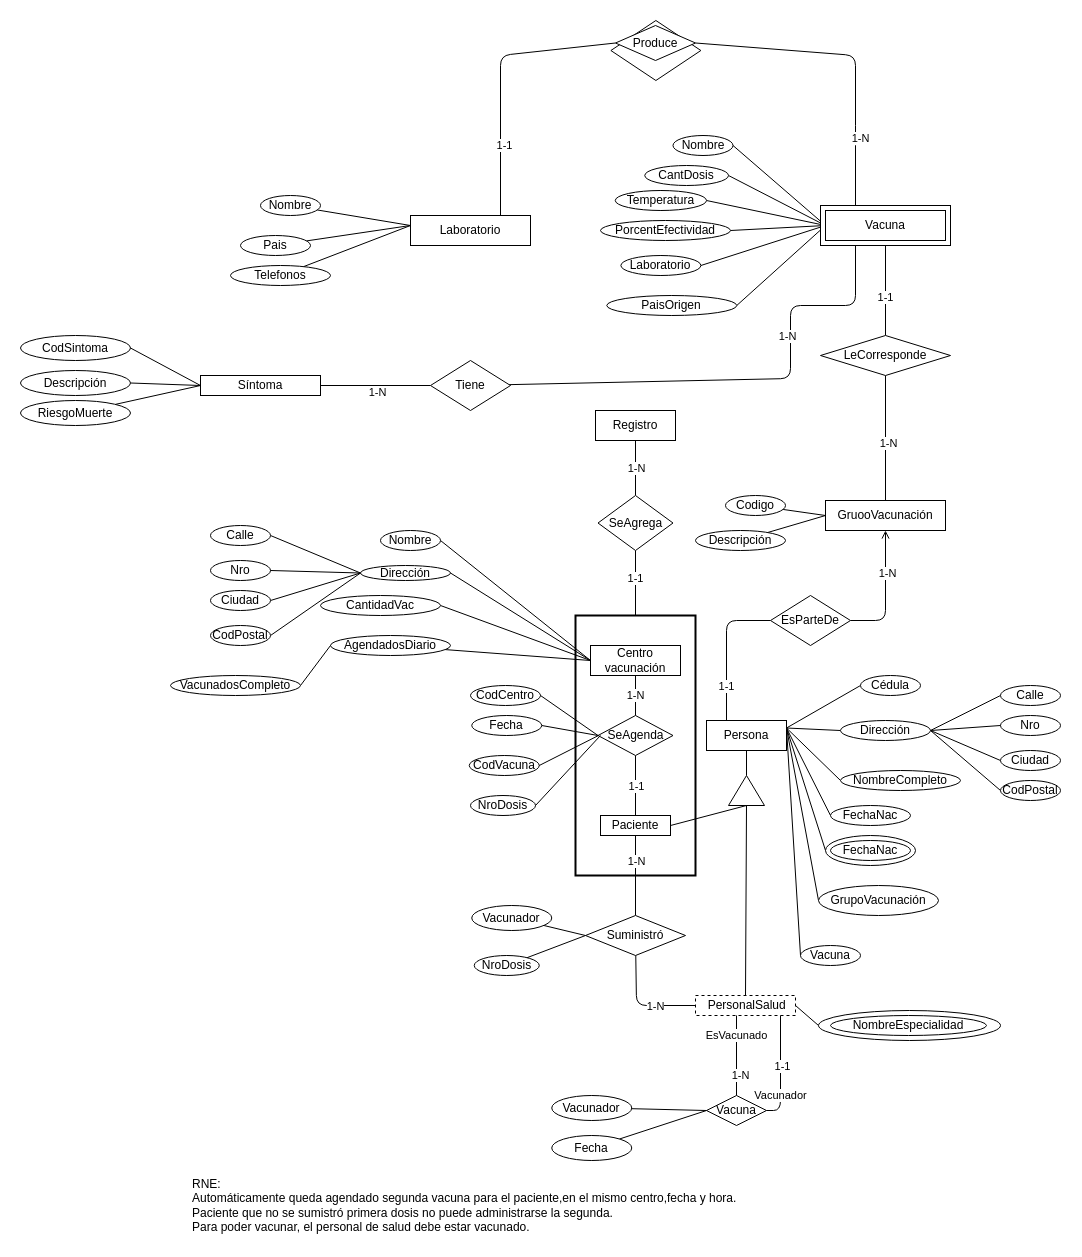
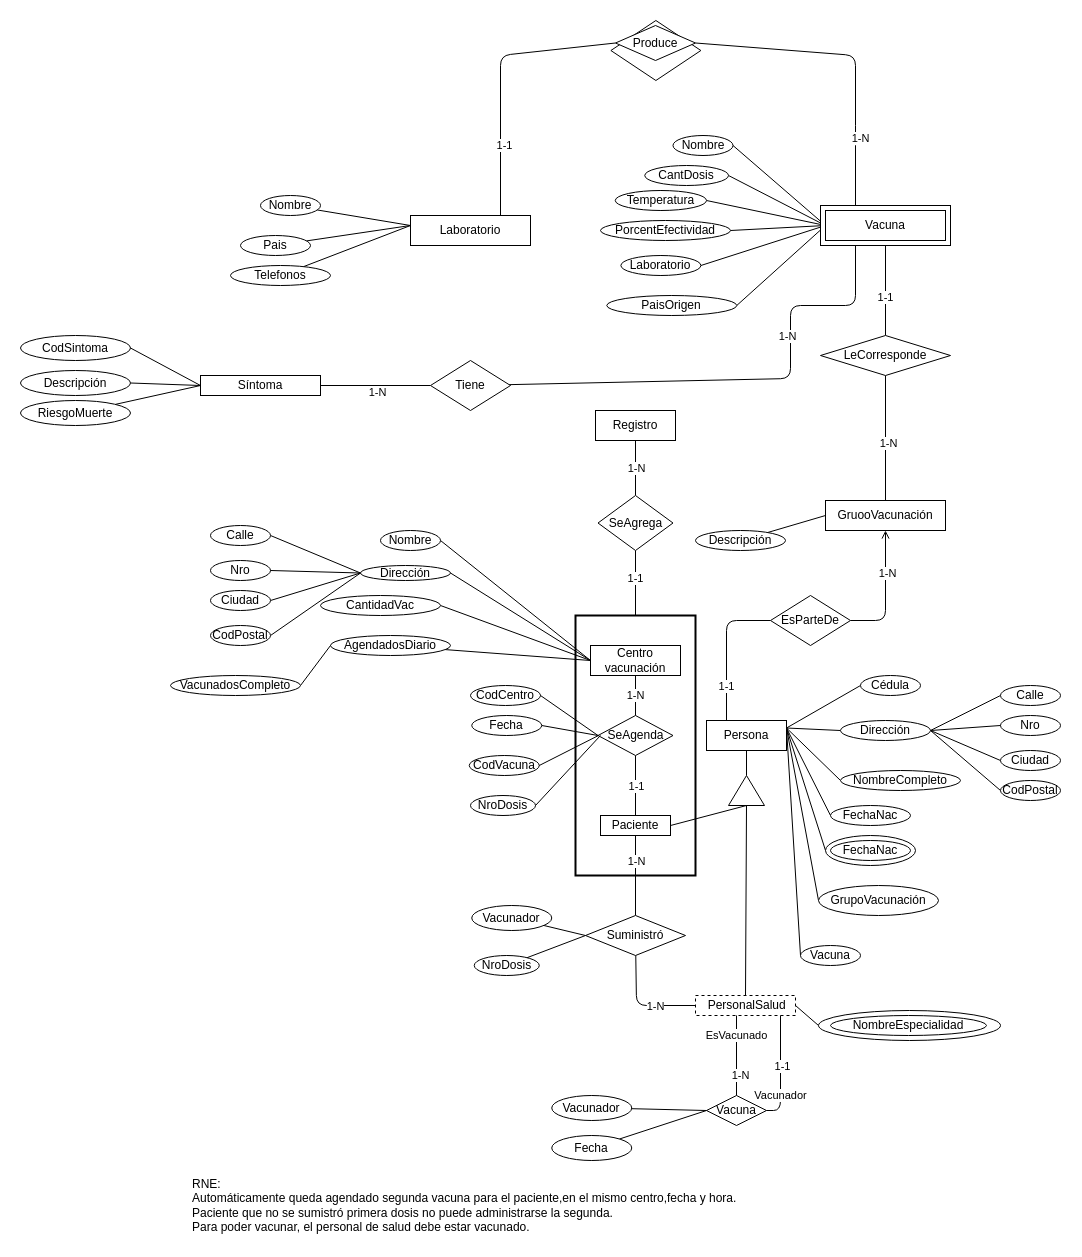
(756, 506) -> none
(802, 512) -> none
